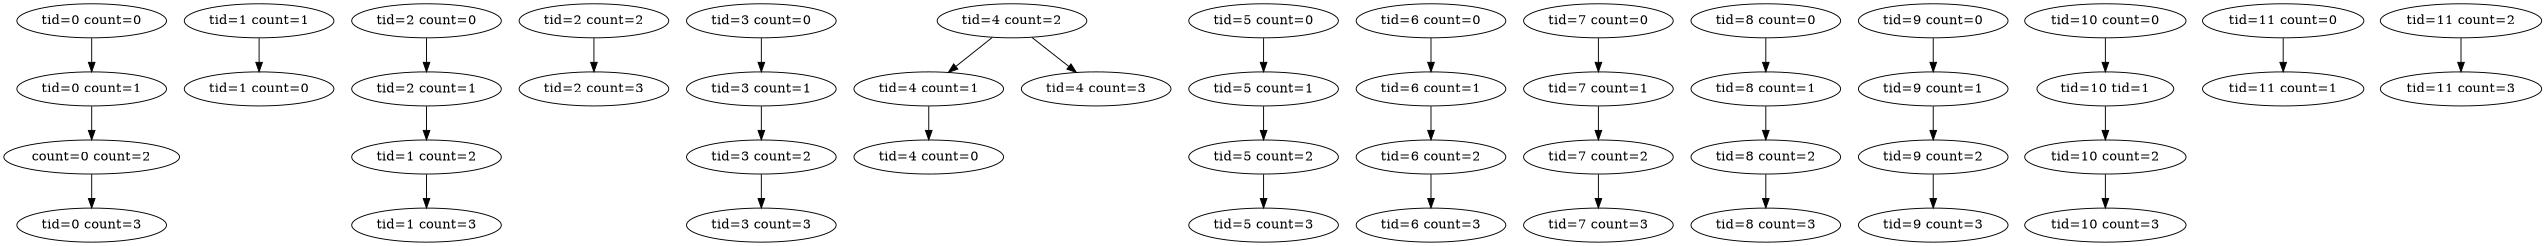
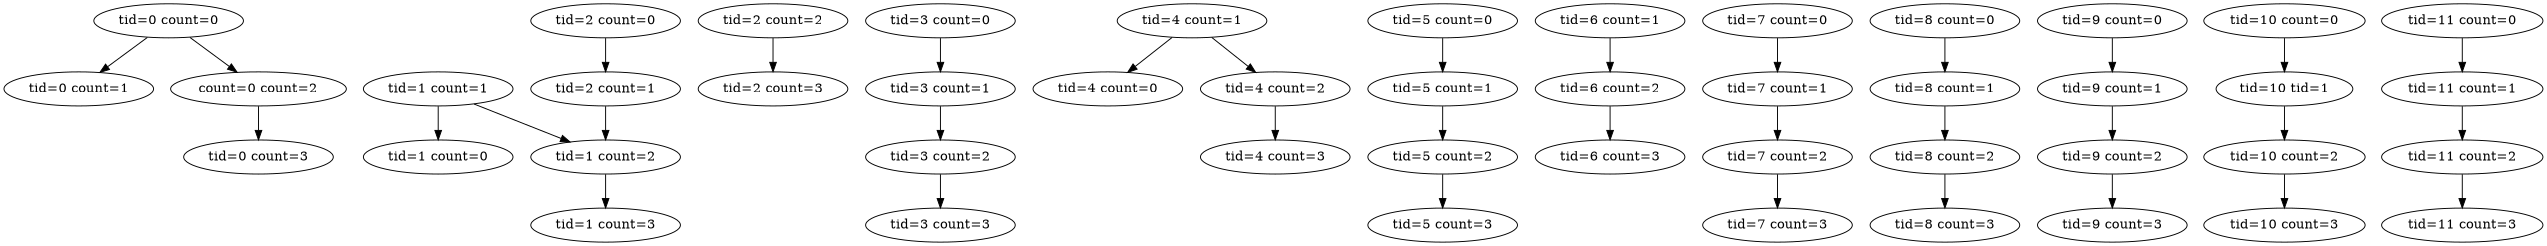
(1431, 21) -> none
(974, 52) -> (1230, 52)
(92, 118) -> (210, 52)
none -> (2462, 118)
none -> (518, 121)
